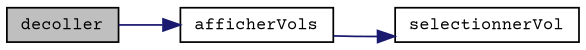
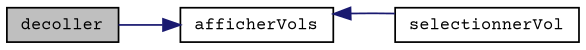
(355, 36) -> (373, 13)
